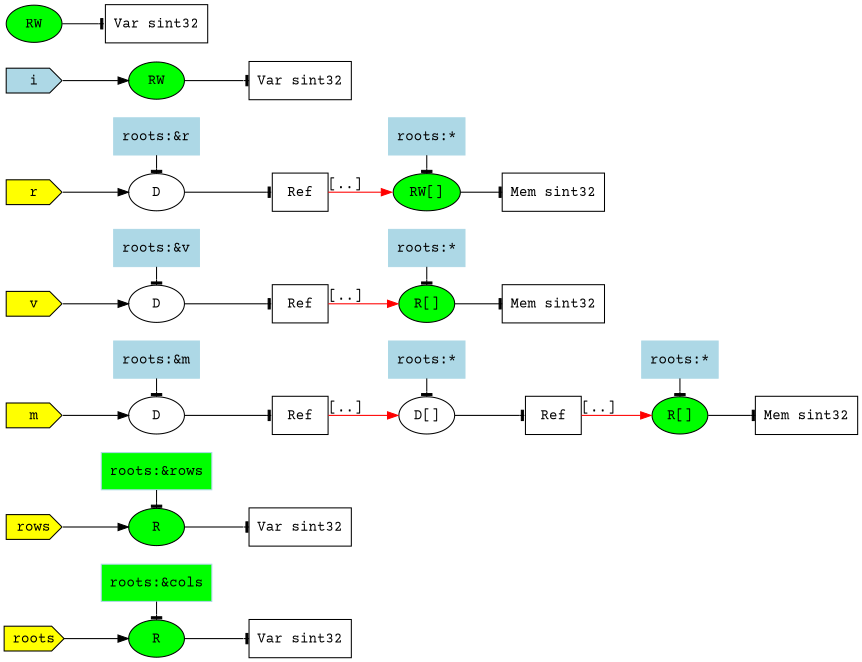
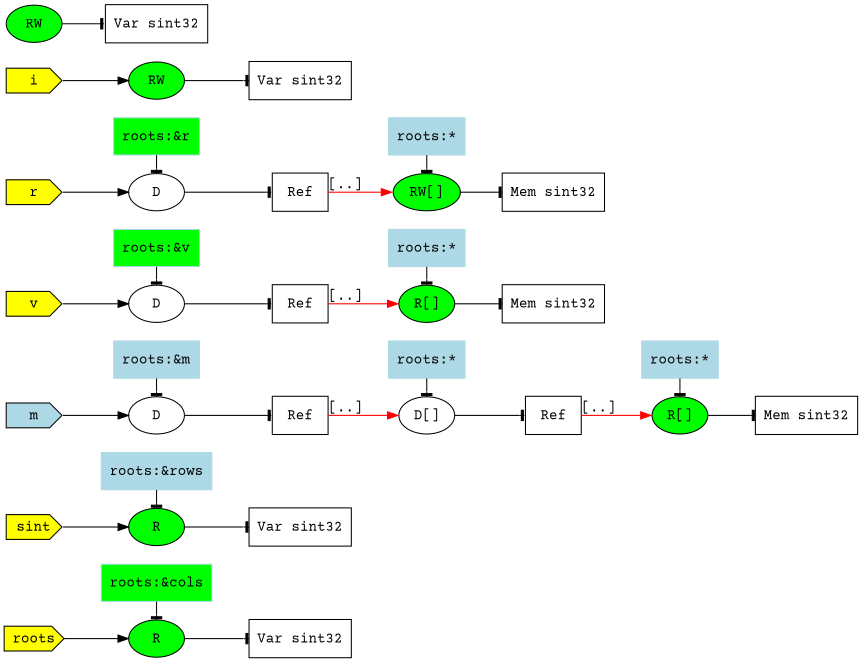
(34, 81) -> (34, 81)
(157, 136) -> (157, 136)
(157, 248) -> (157, 248)
(34, 415) -> (34, 415)
(157, 471) -> (157, 471)
(34, 527) -> (34, 527)
